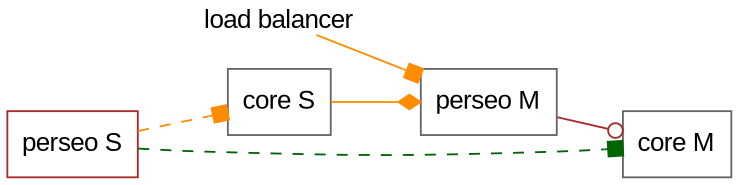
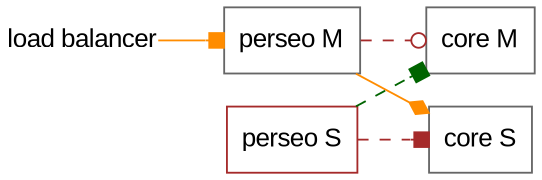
(364, 102) -> (375, 84)
(583, 123) -> (386, 40)
(174, 124) -> (384, 140)
